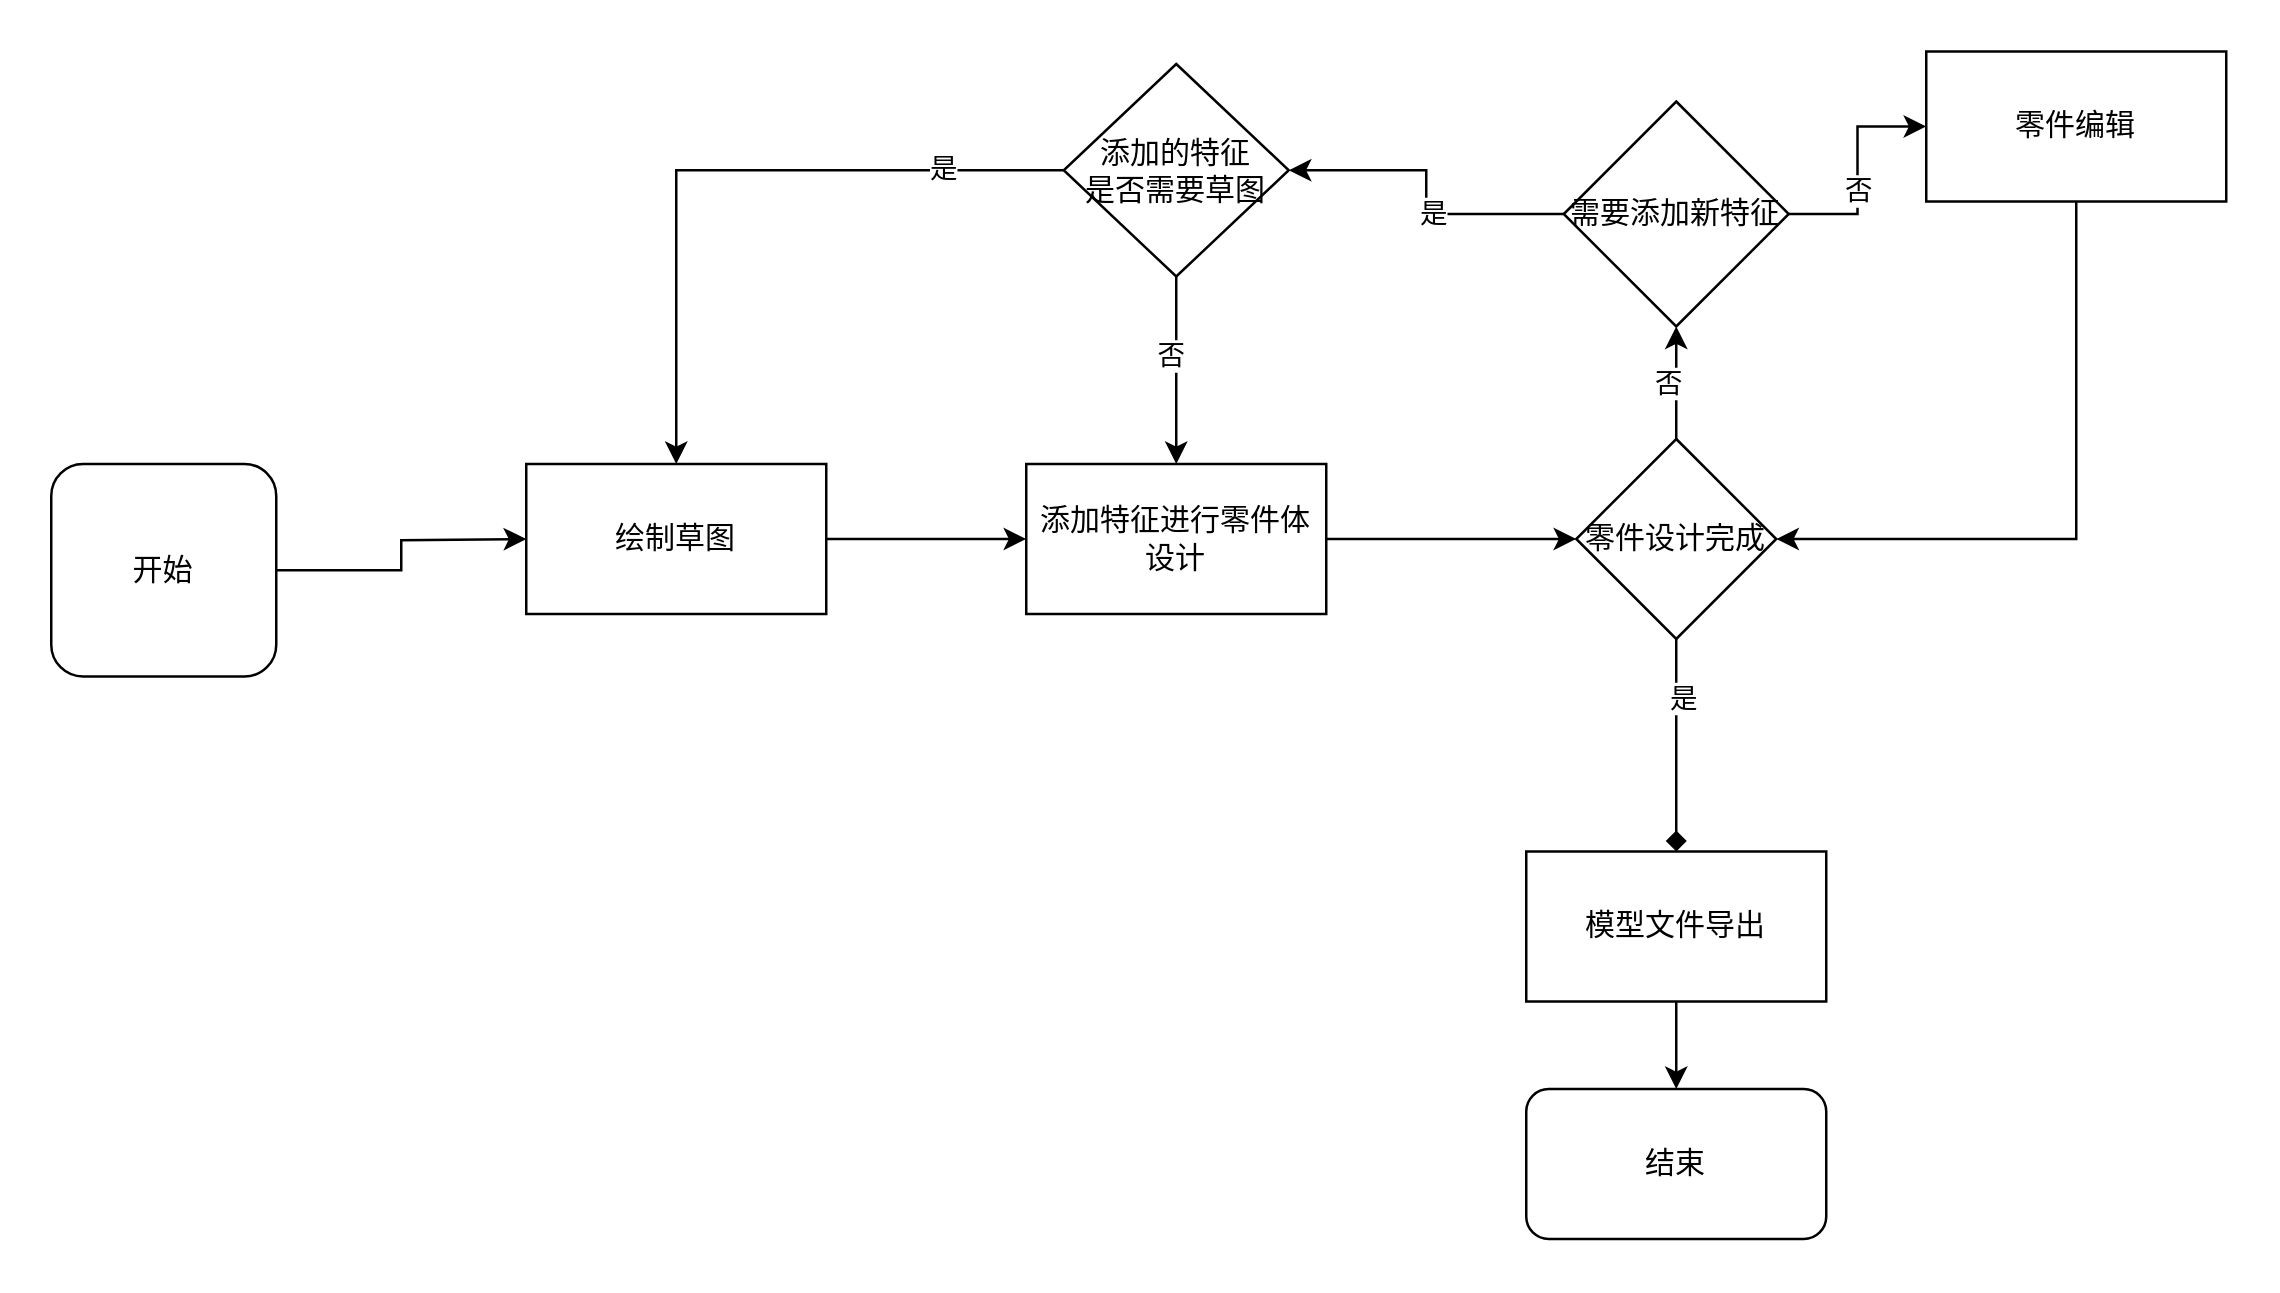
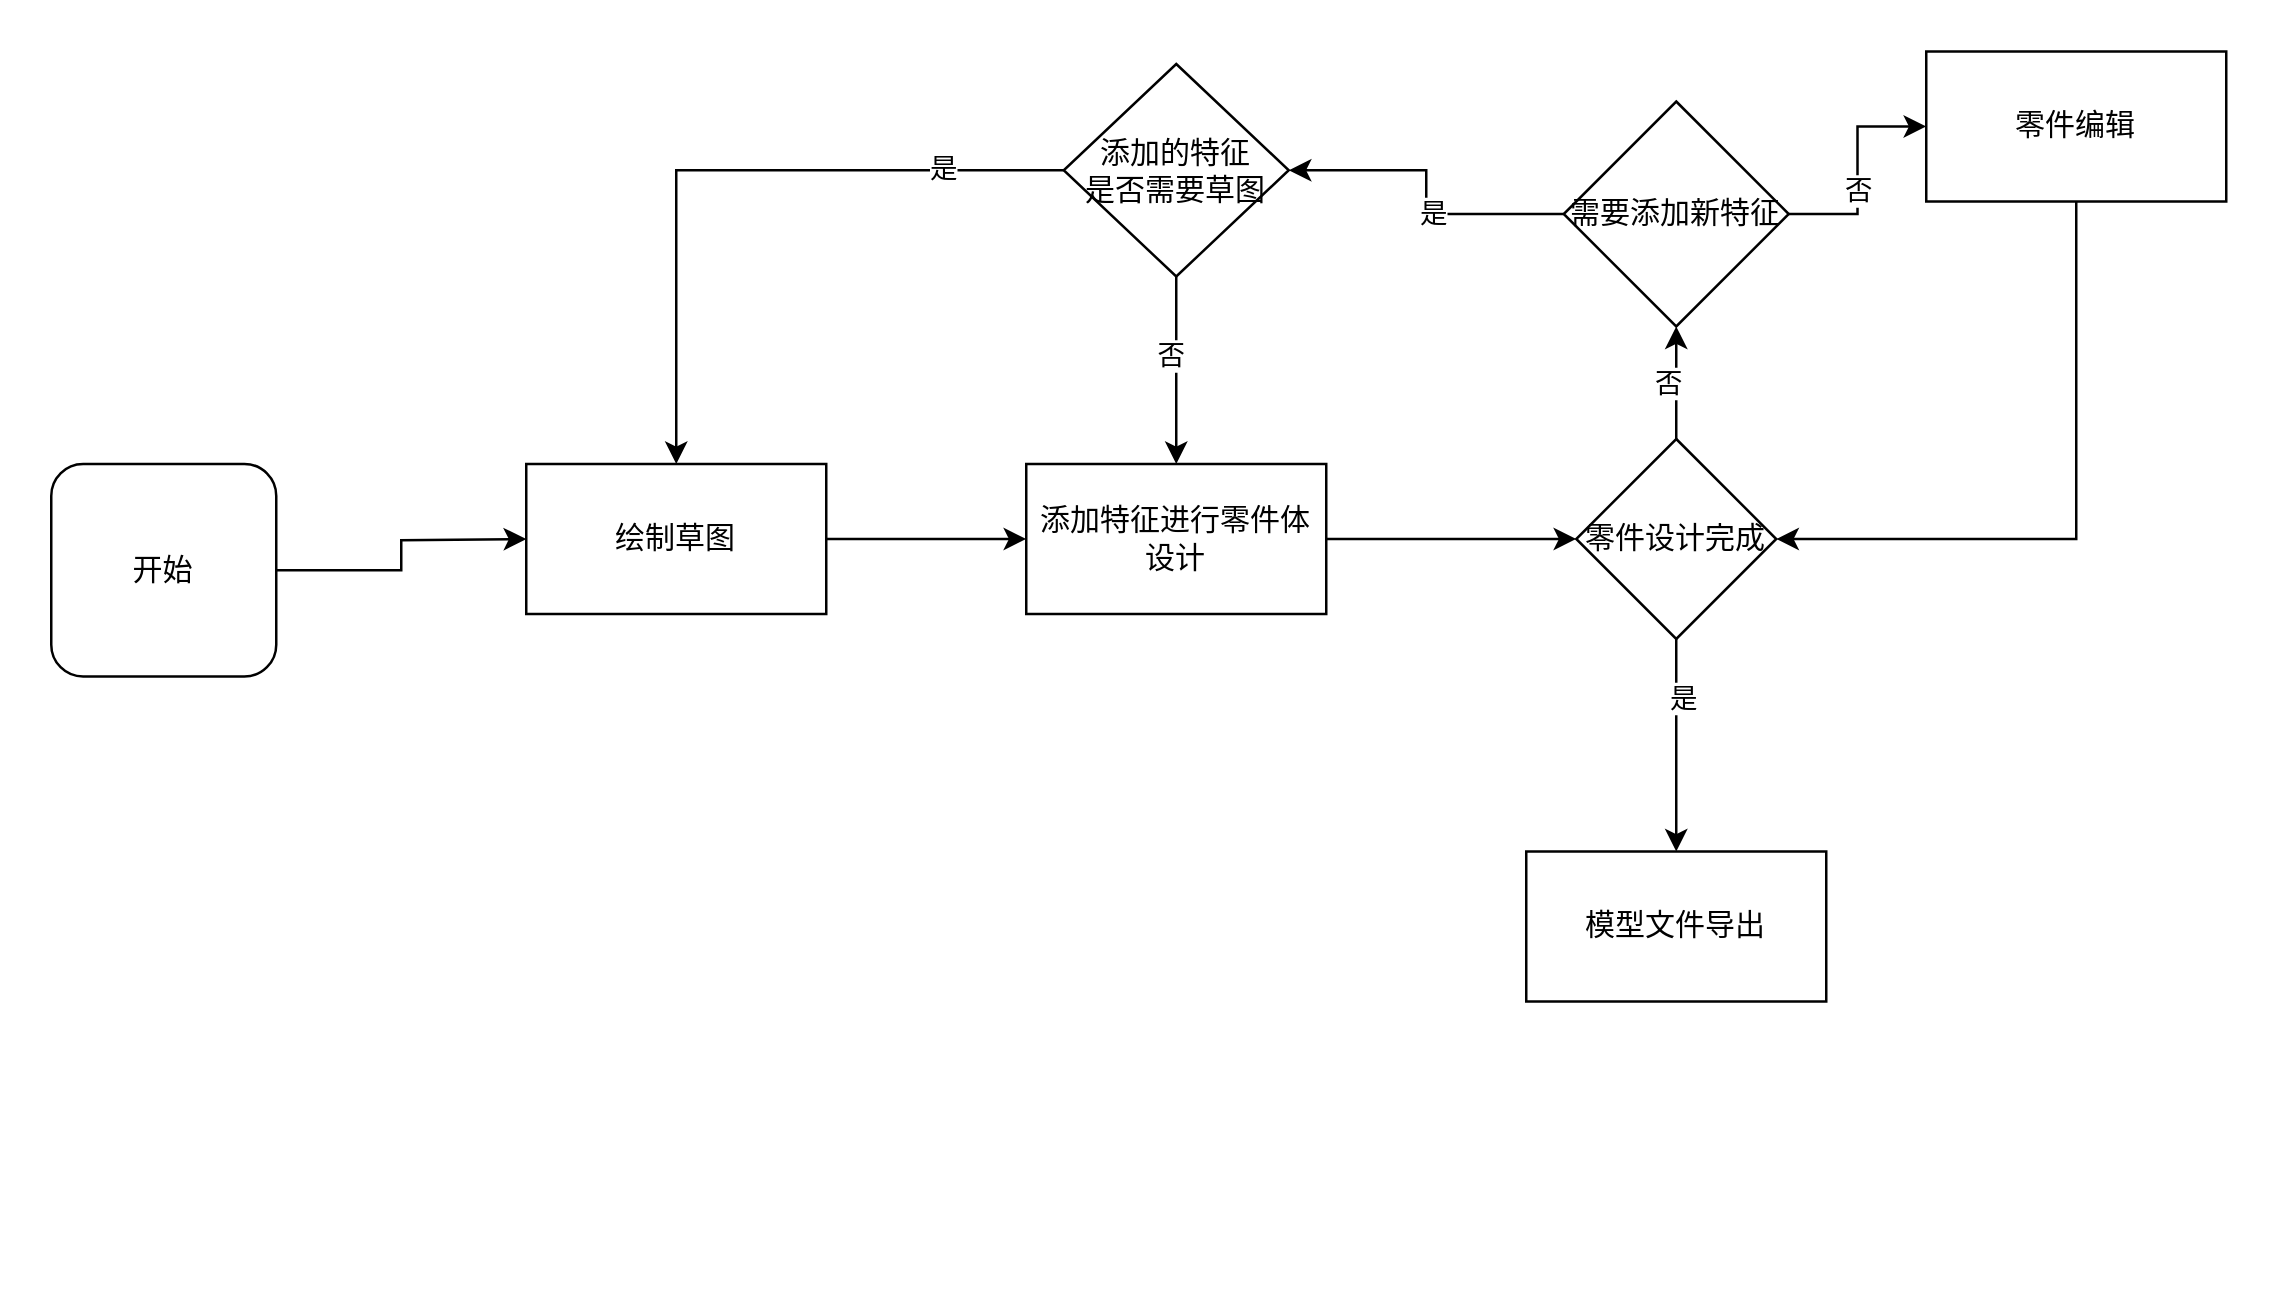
(1676, 831) -> (1676, 832)
(1676, 1049) -> none
(1676, 1164) -> none
